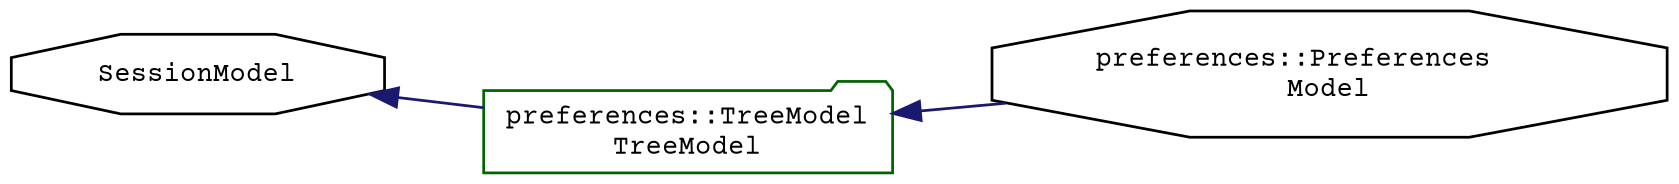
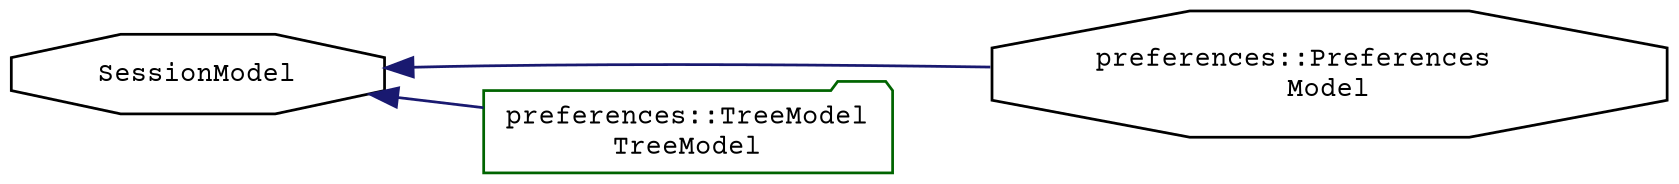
(963, 107) -> (702, 65)
